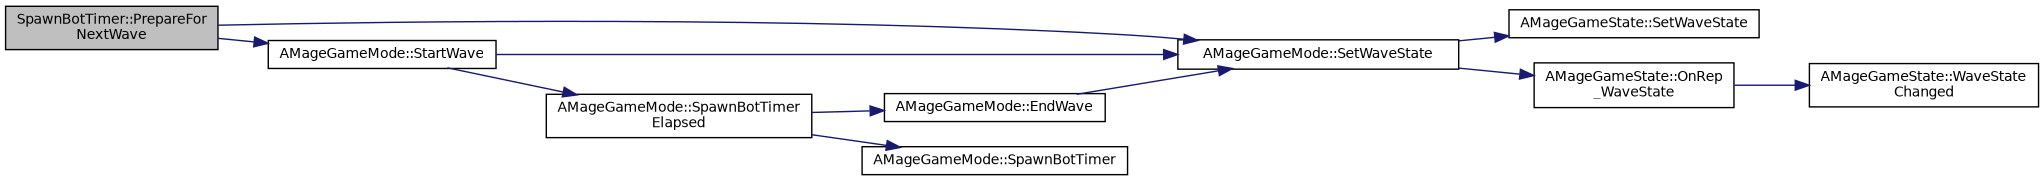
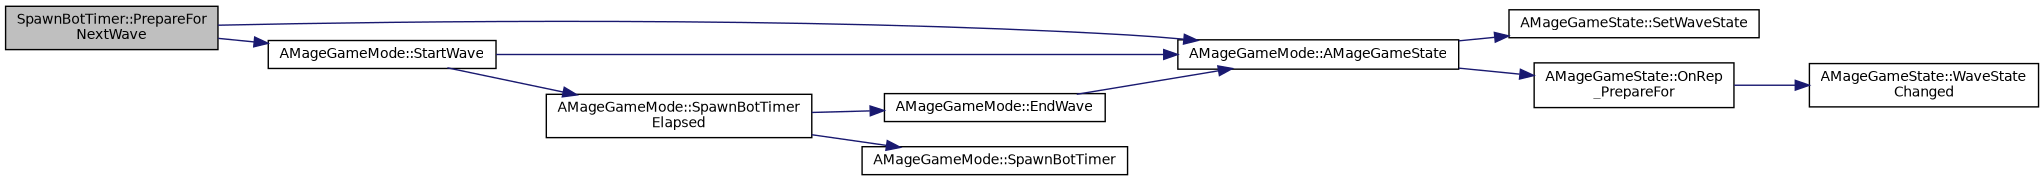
(1318, 54) -> (1318, 54)
(1634, 85) -> (1634, 85)
